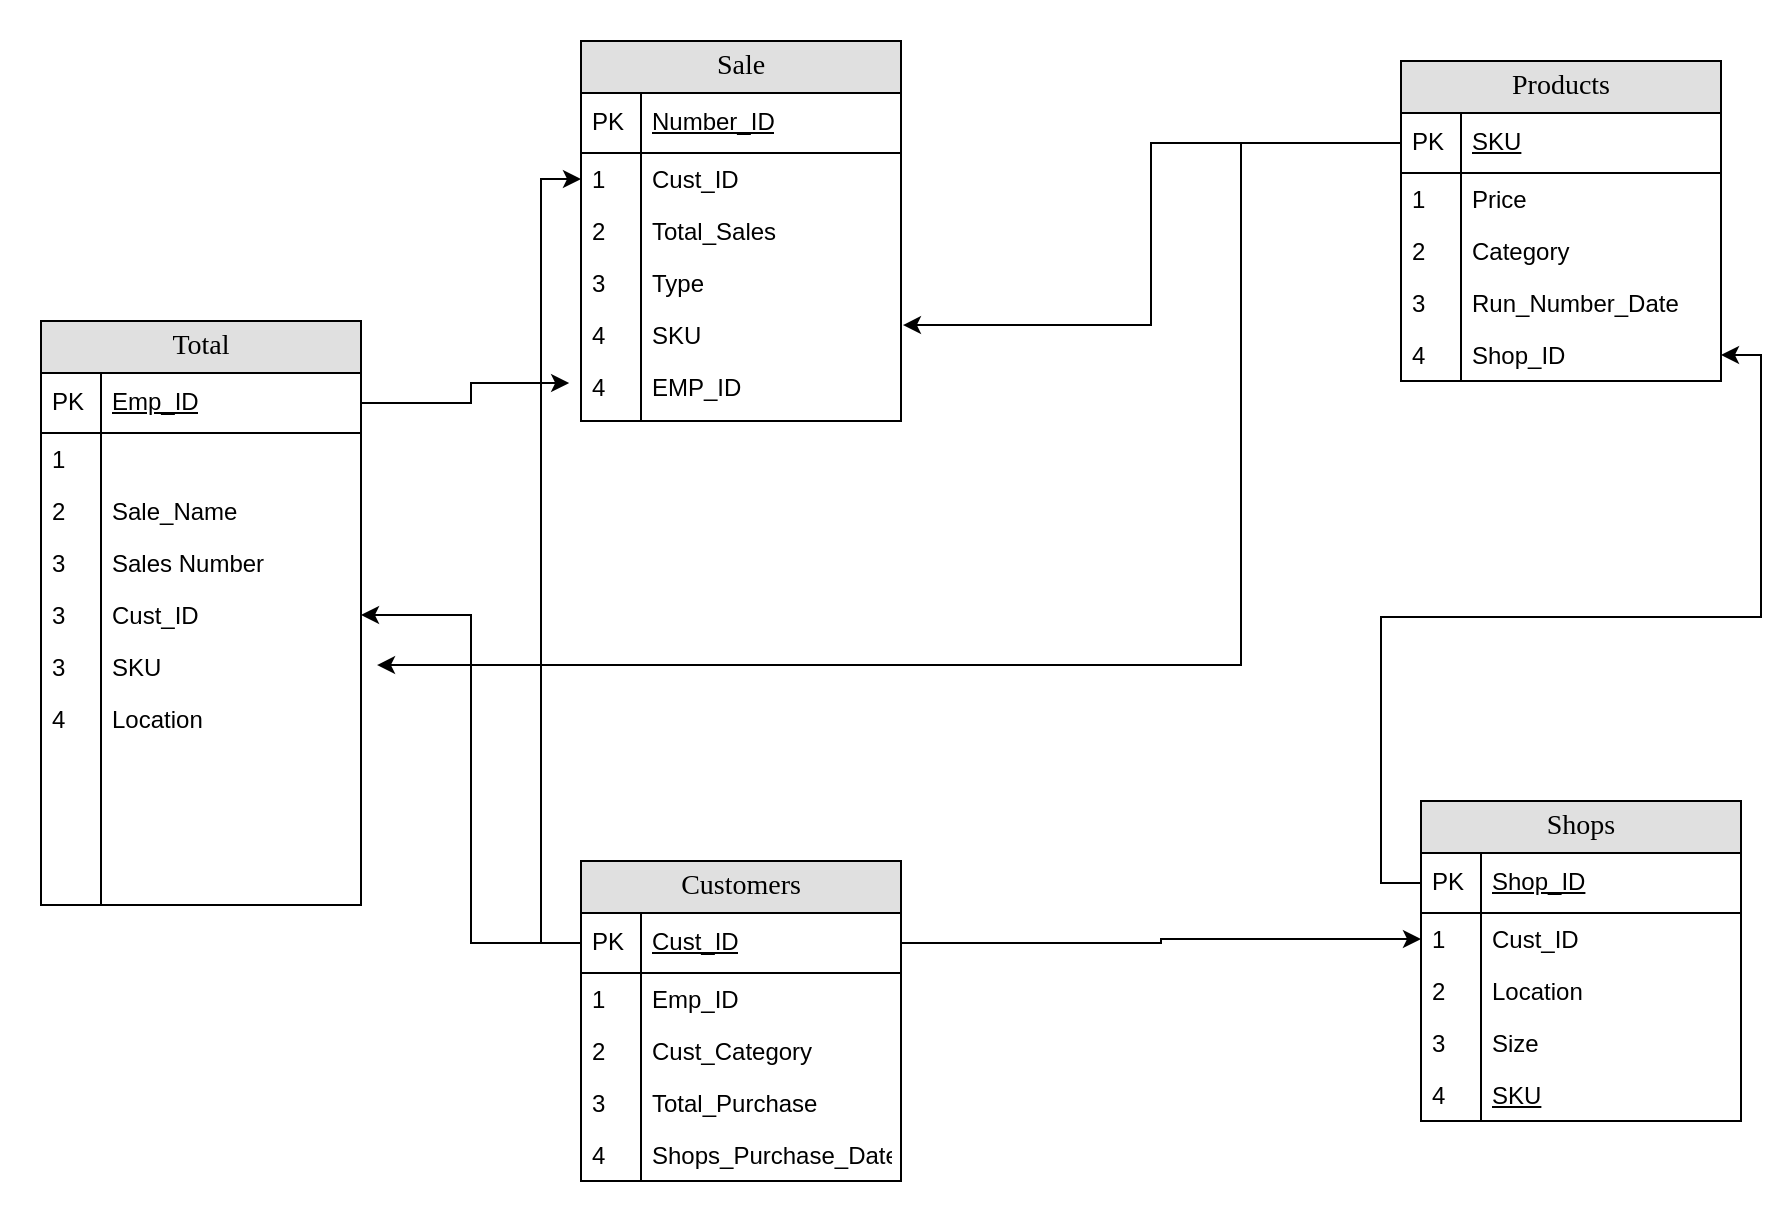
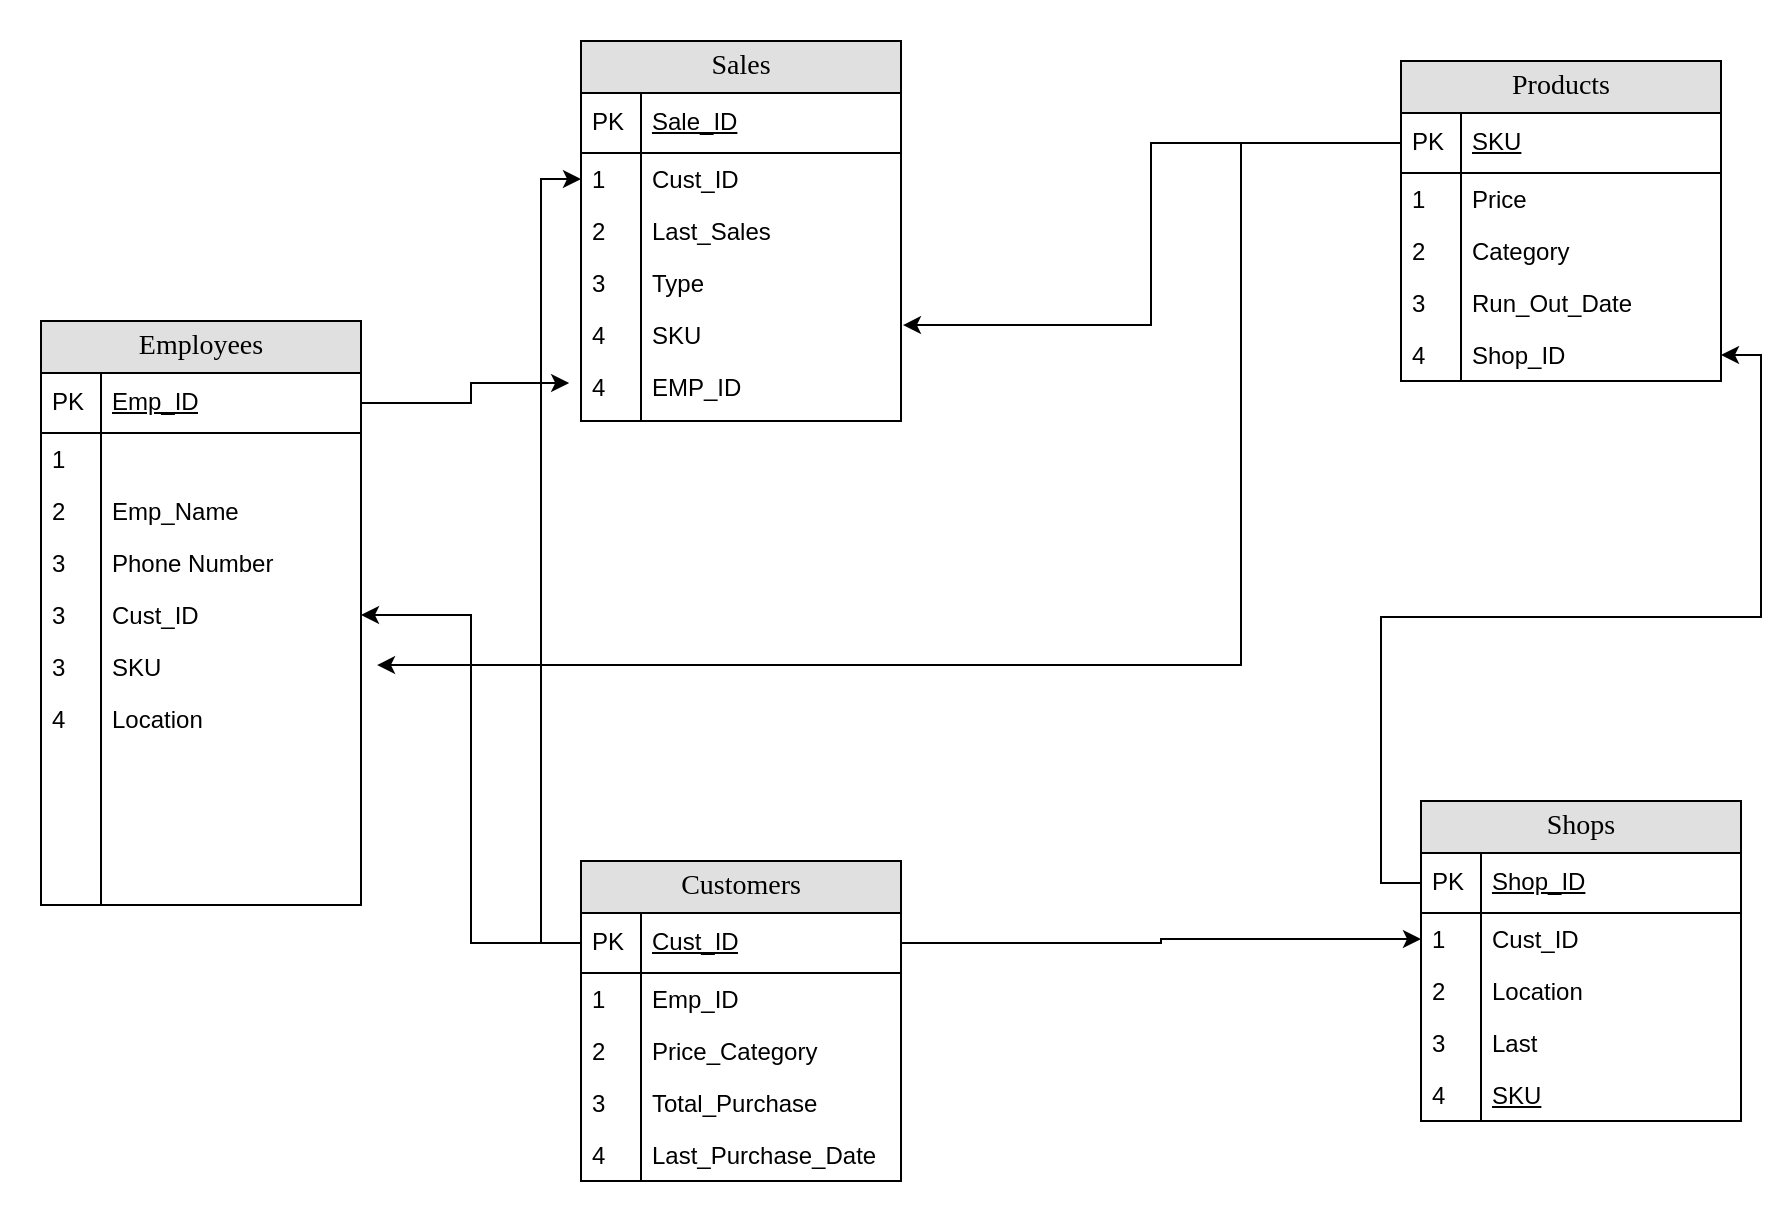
(742, 67) -> (742, 67)
(713, 123) -> (697, 123)
(721, 233) -> (717, 233)
(1574, 305) -> (1554, 305)
(202, 347) -> (202, 347)
(170, 513) -> (167, 513)
(187, 565) -> (191, 565)
(1517, 1045) -> (1520, 1045)
(740, 1053) -> (744, 1053)
(773, 1172) -> (773, 1172)
